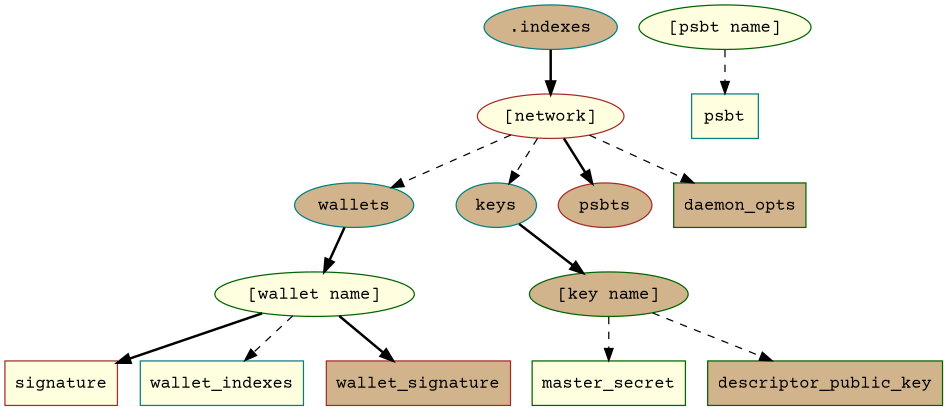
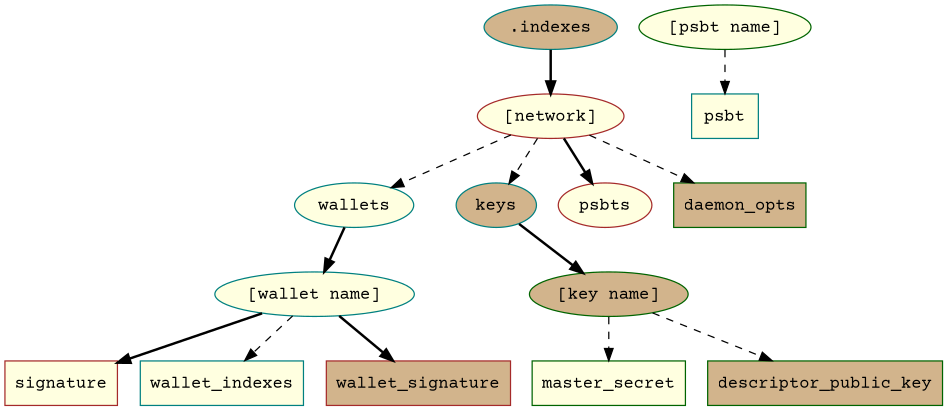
(354, 205) -> (354, 205)
(605, 205) -> (605, 205)
(315, 294) -> (315, 294)
